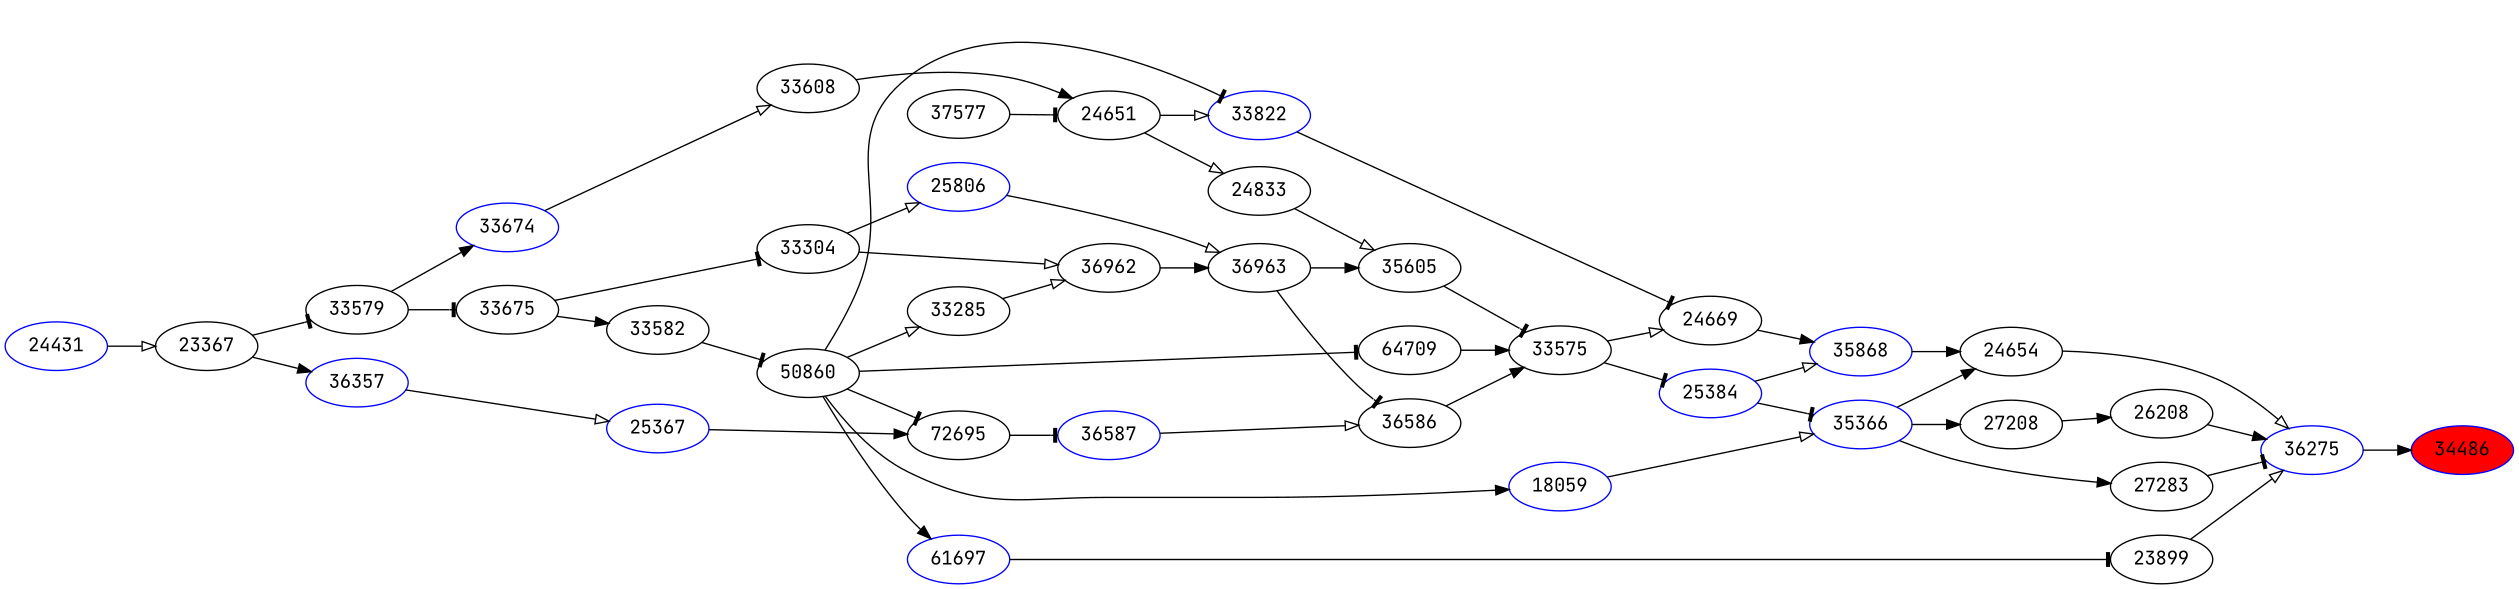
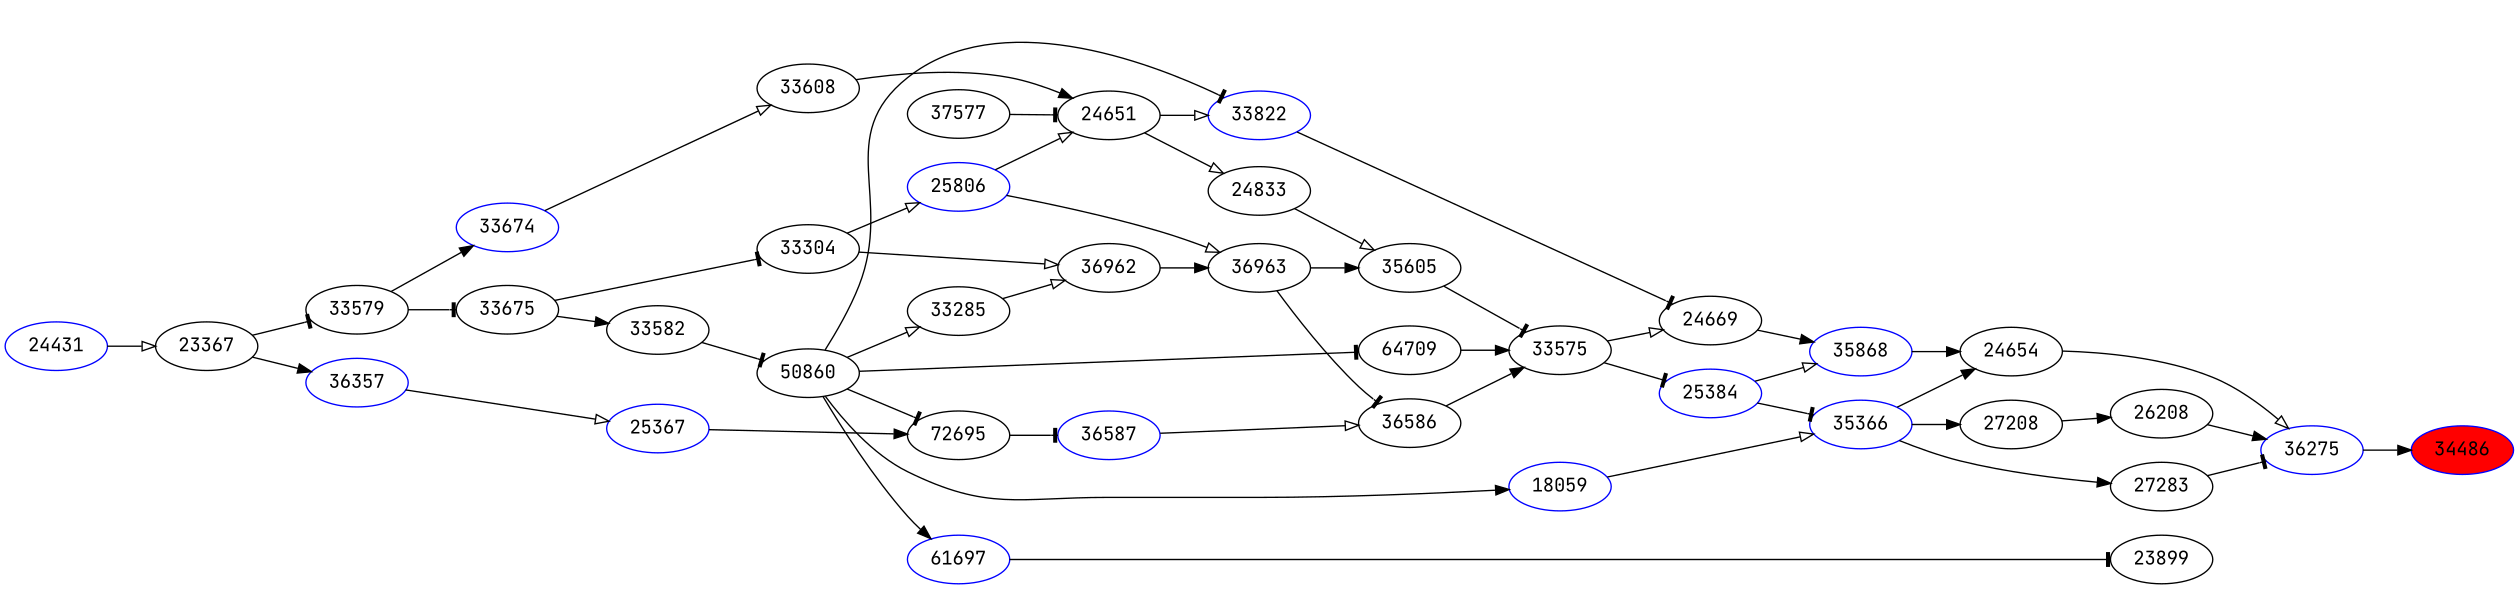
none -> (1028, 154)
(2231, 509) -> none
